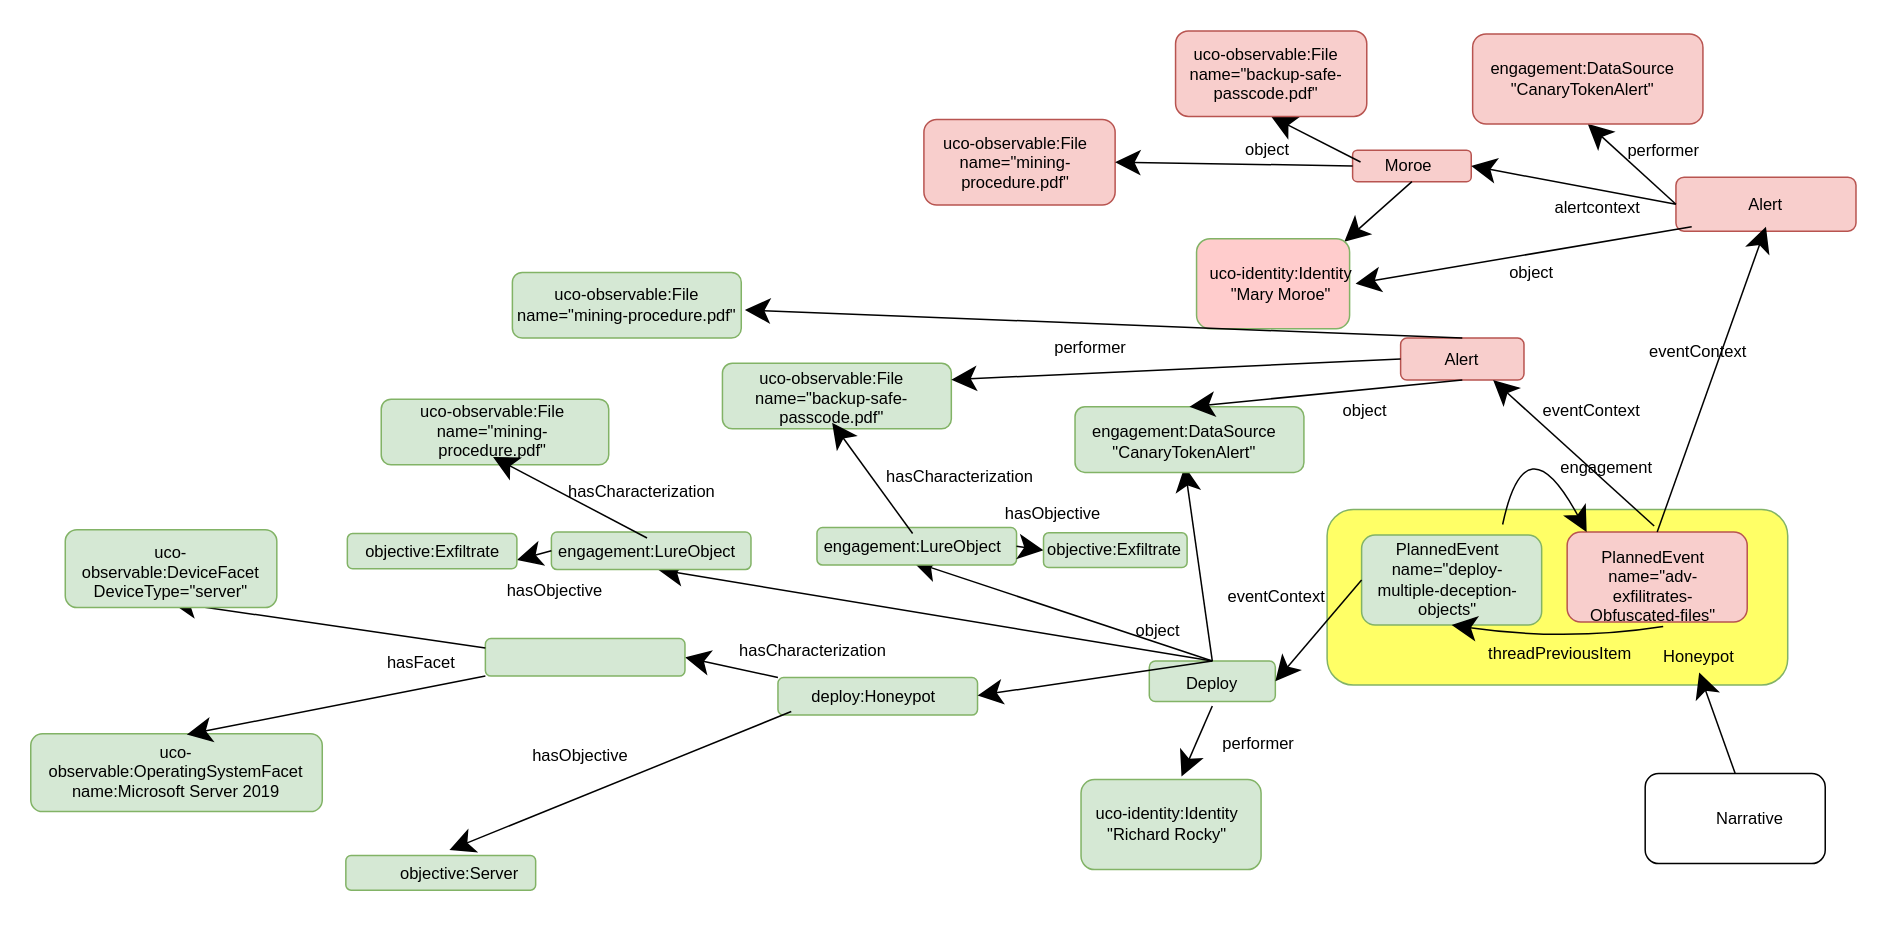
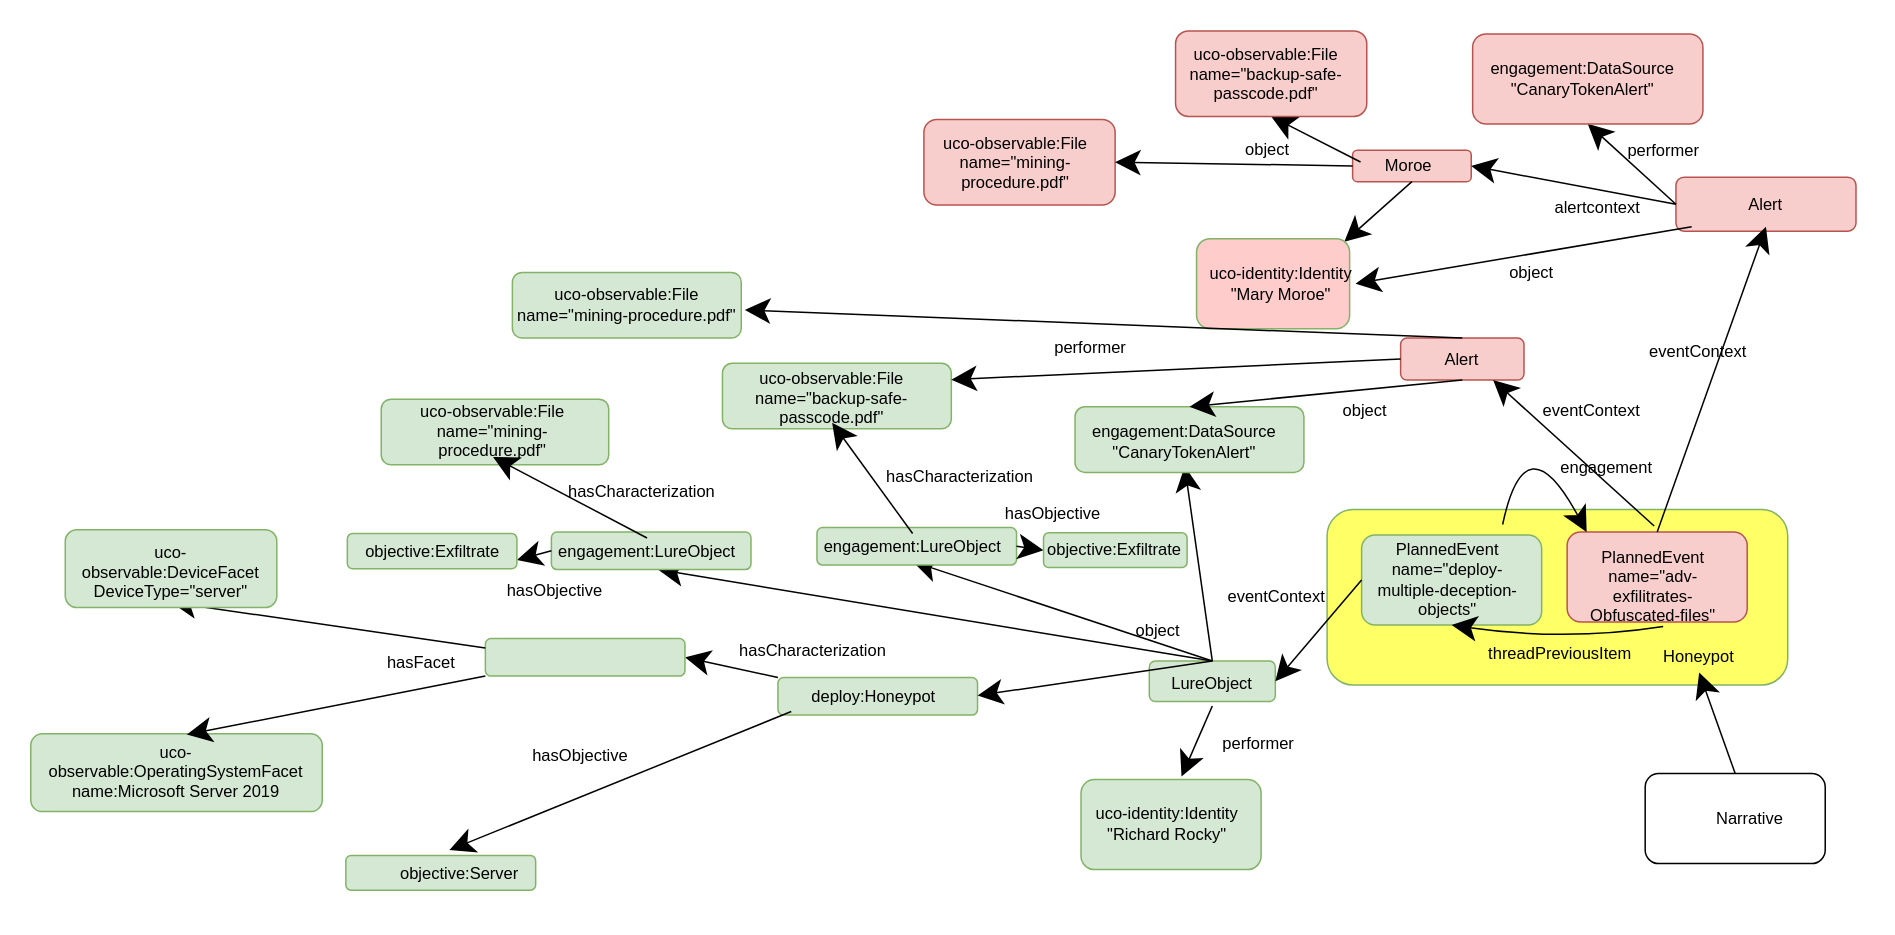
(1212, 683) -> (1212, 683)
